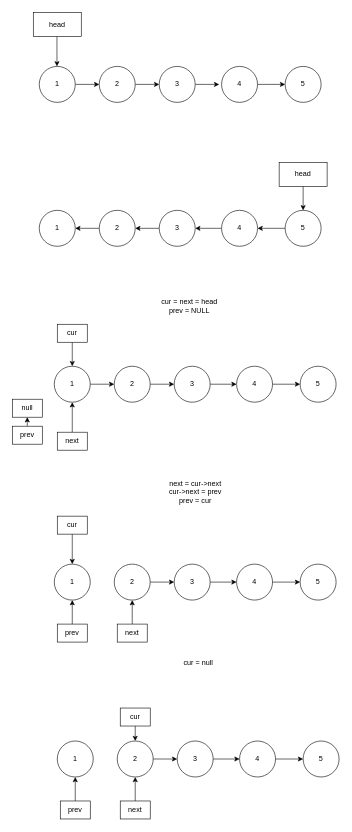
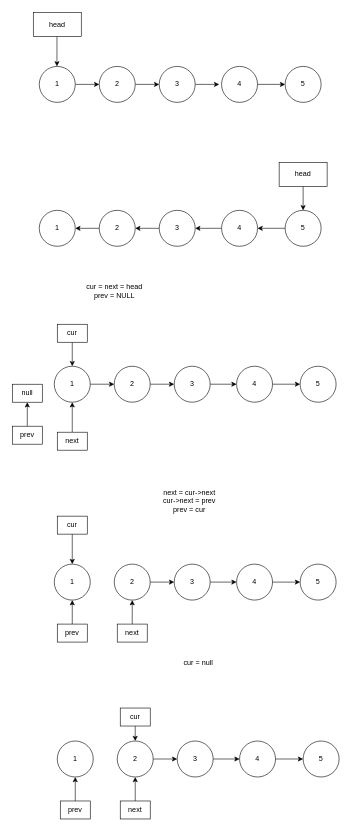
(189, 306) -> (114, 291)
(27, 408) -> (27, 393)
(195, 492) -> (189, 501)
